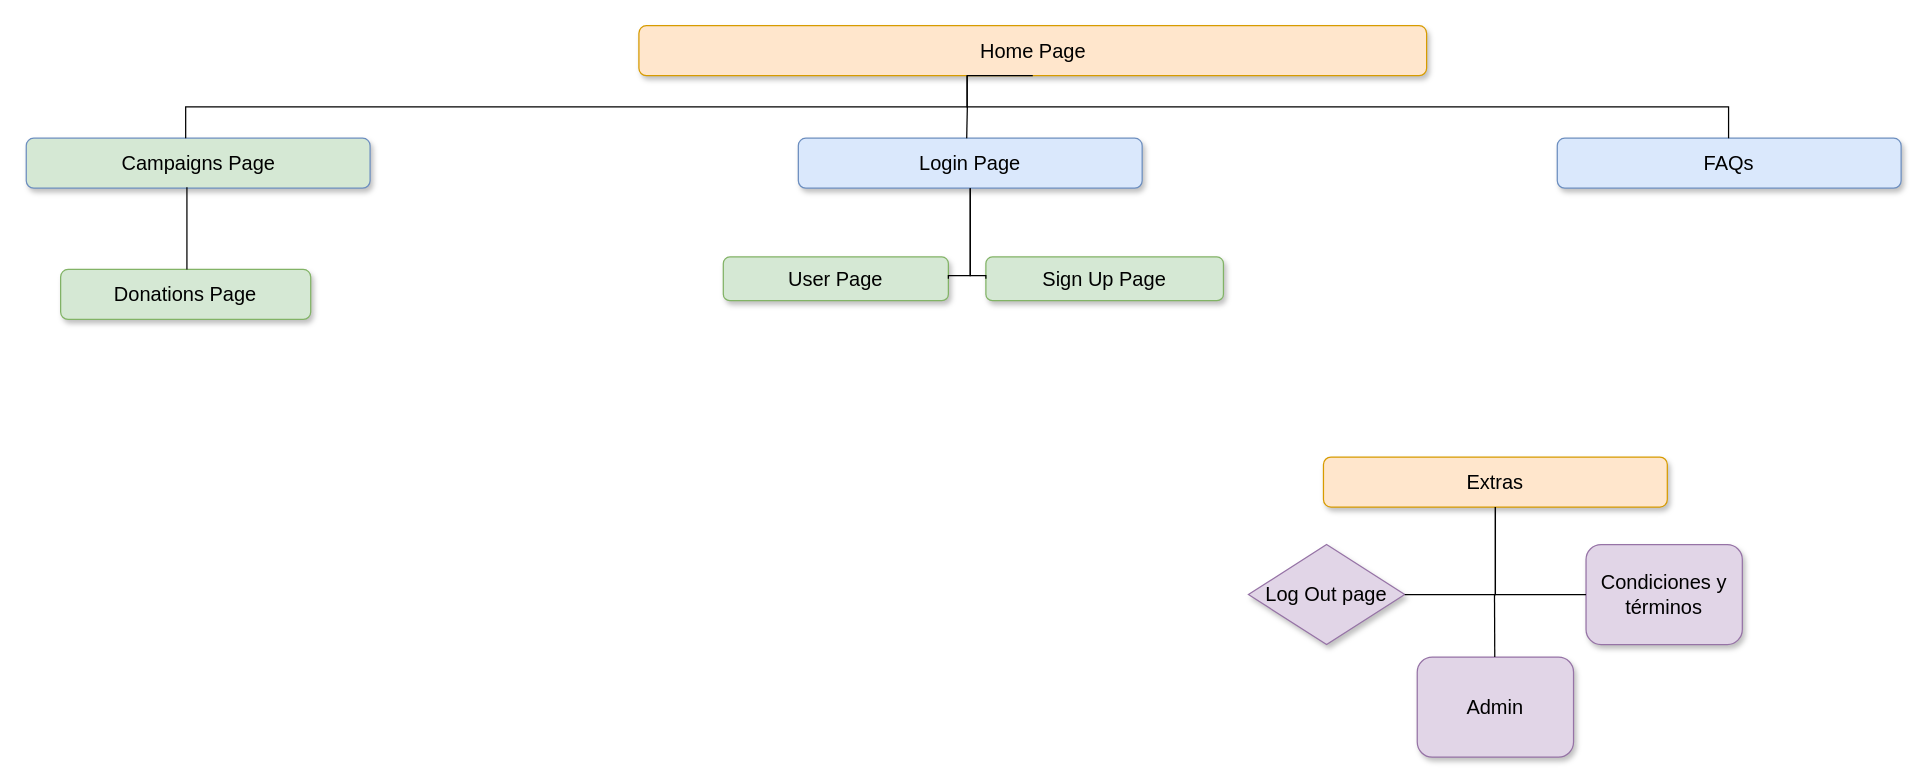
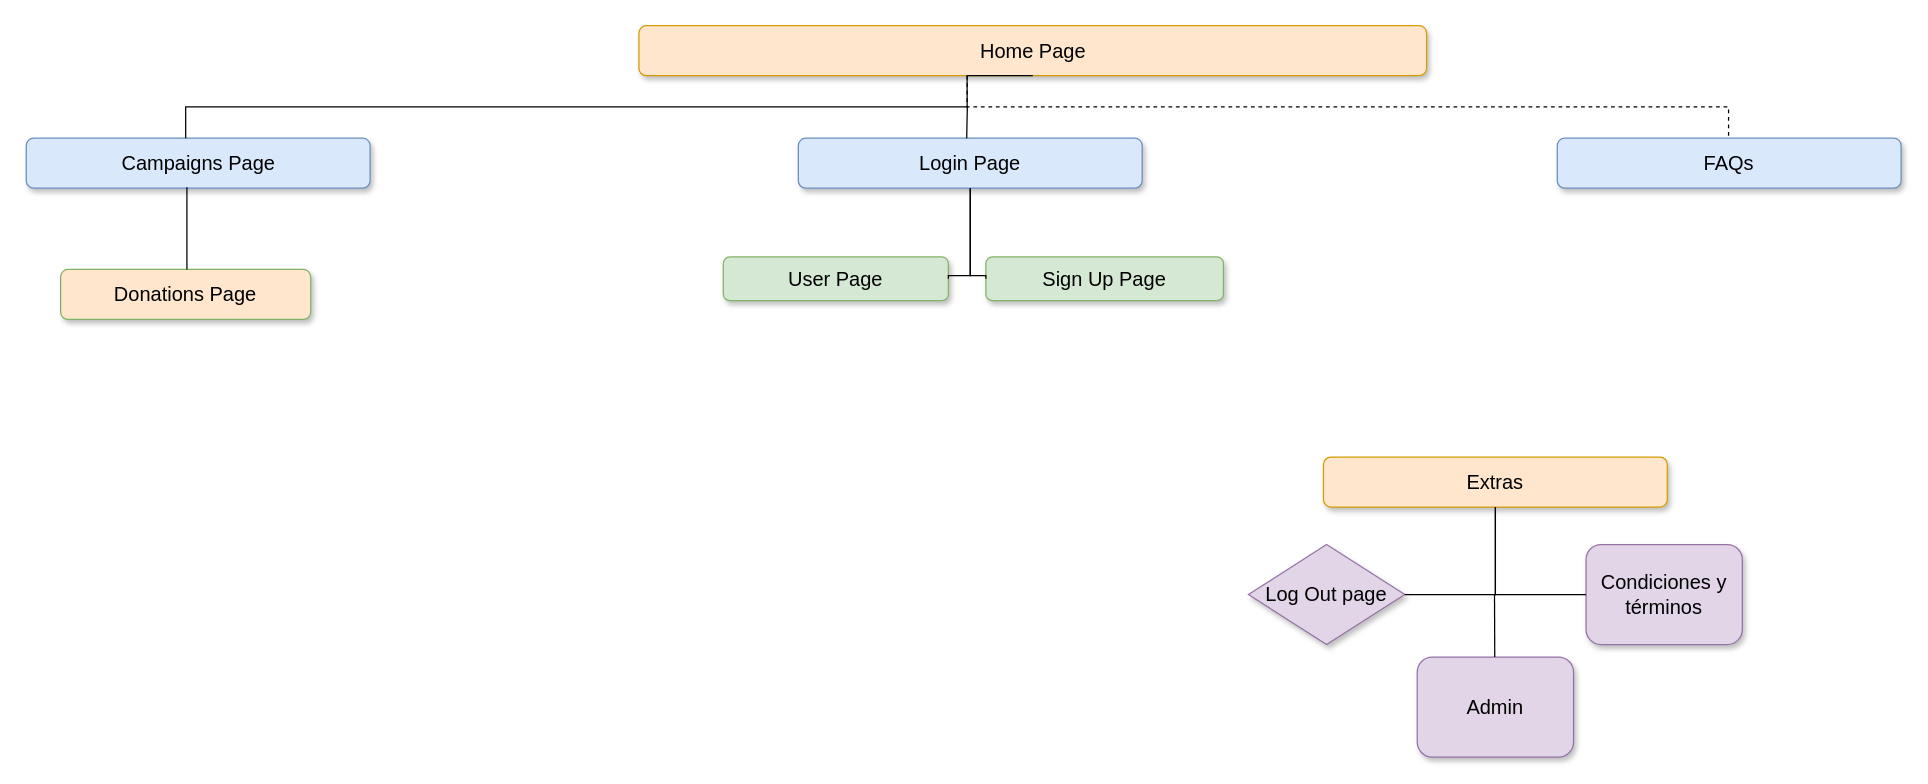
(1364, 107) -> (1364, 107)
(198, 163) -> (198, 163)
(186, 294) -> (186, 294)
